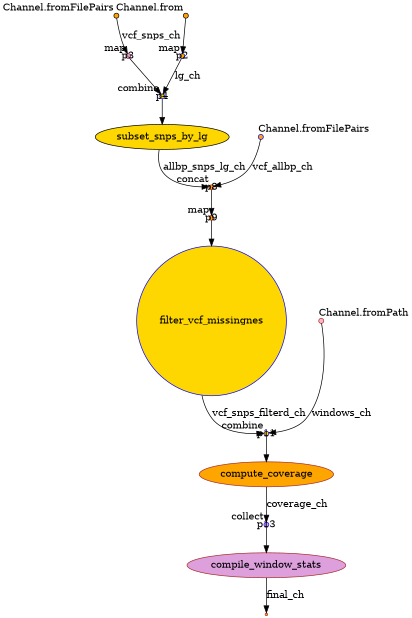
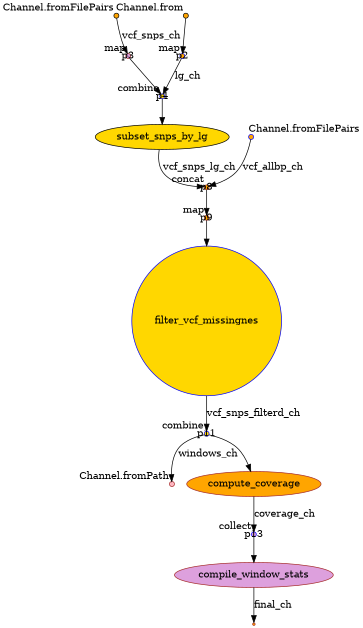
(204, 167) -> (199, 167)
(320, 389) -> (179, 447)
